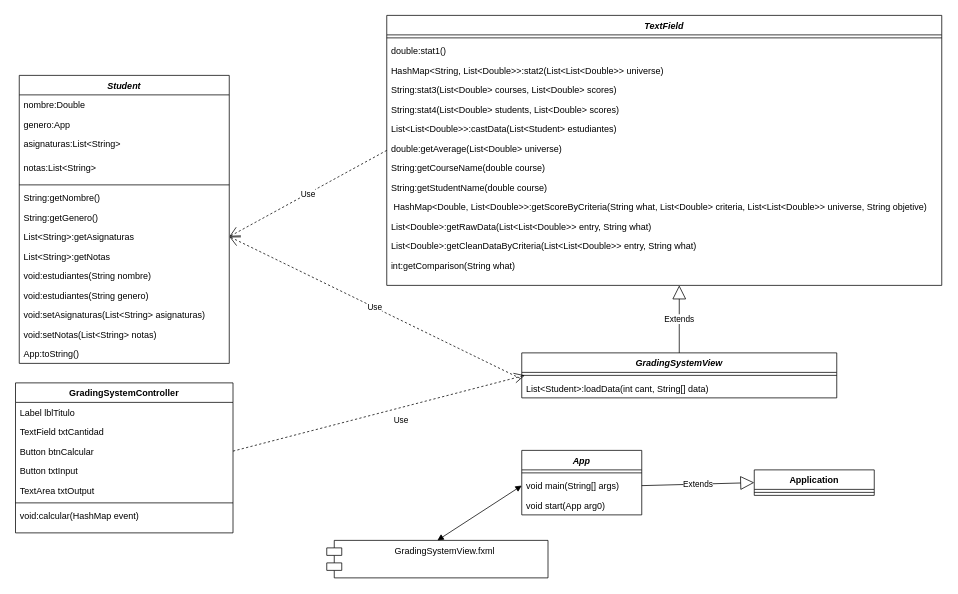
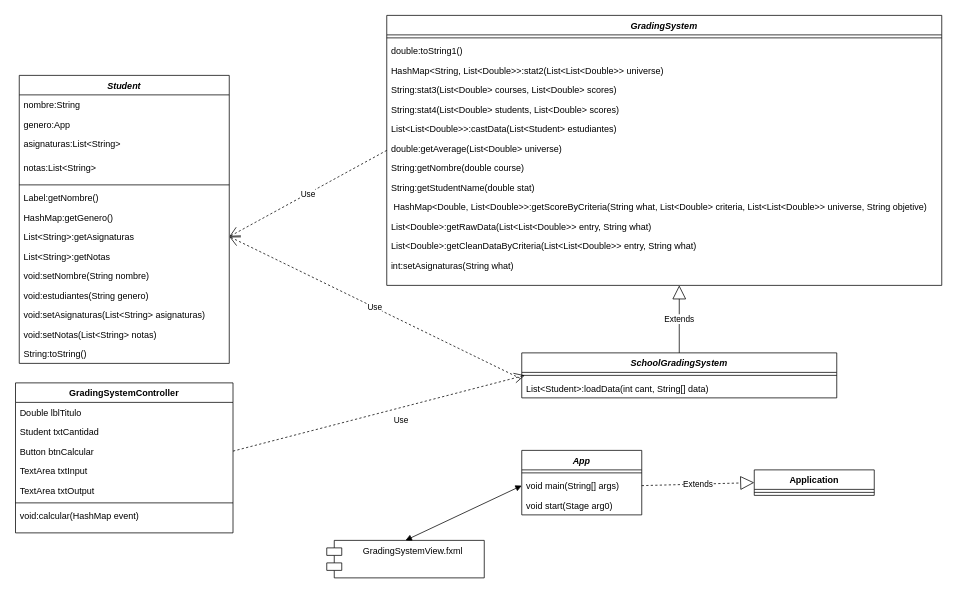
(664, 26) -> (664, 26)
(424, 51) -> (433, 51)
(54, 105) -> (54, 105)
(474, 168) -> (464, 168)
(477, 188) -> (472, 188)
(66, 198) -> (64, 198)
(66, 218) -> (70, 218)
(461, 266) -> (463, 266)
(96, 276) -> (92, 276)
(56, 354) -> (63, 354)
(679, 363) -> (679, 363)
(50, 413) -> (53, 413)
(68, 432) -> (65, 432)
(56, 471) -> (61, 471)
(663, 485) -> (663, 485)
(573, 506) -> (578, 506)
(437, 559) -> (405, 559)
